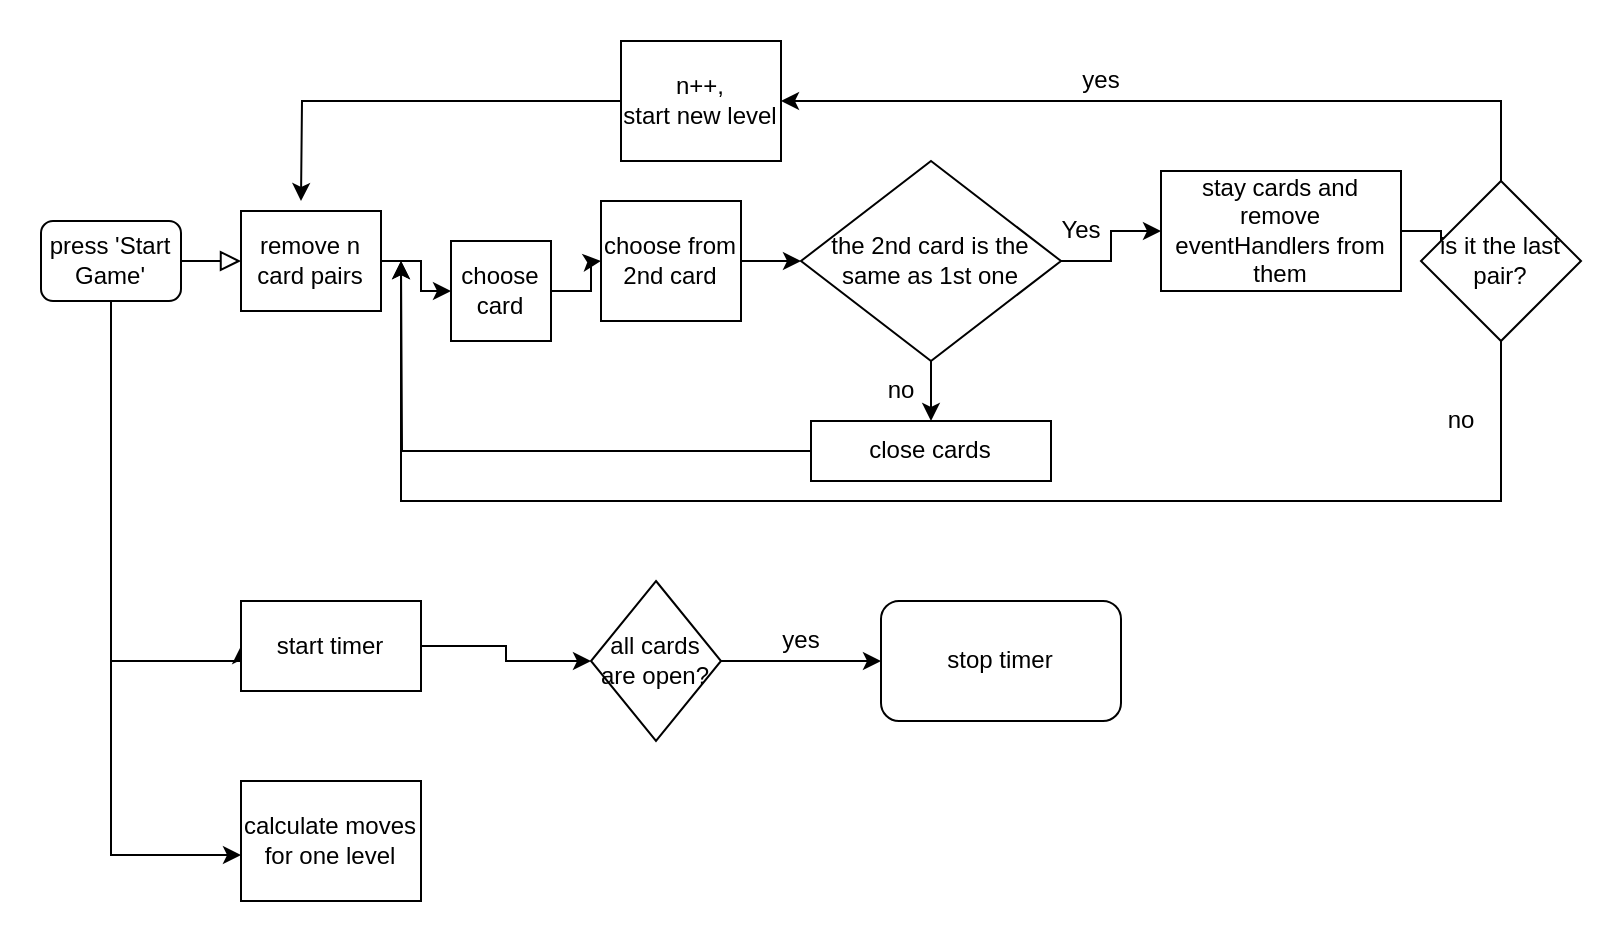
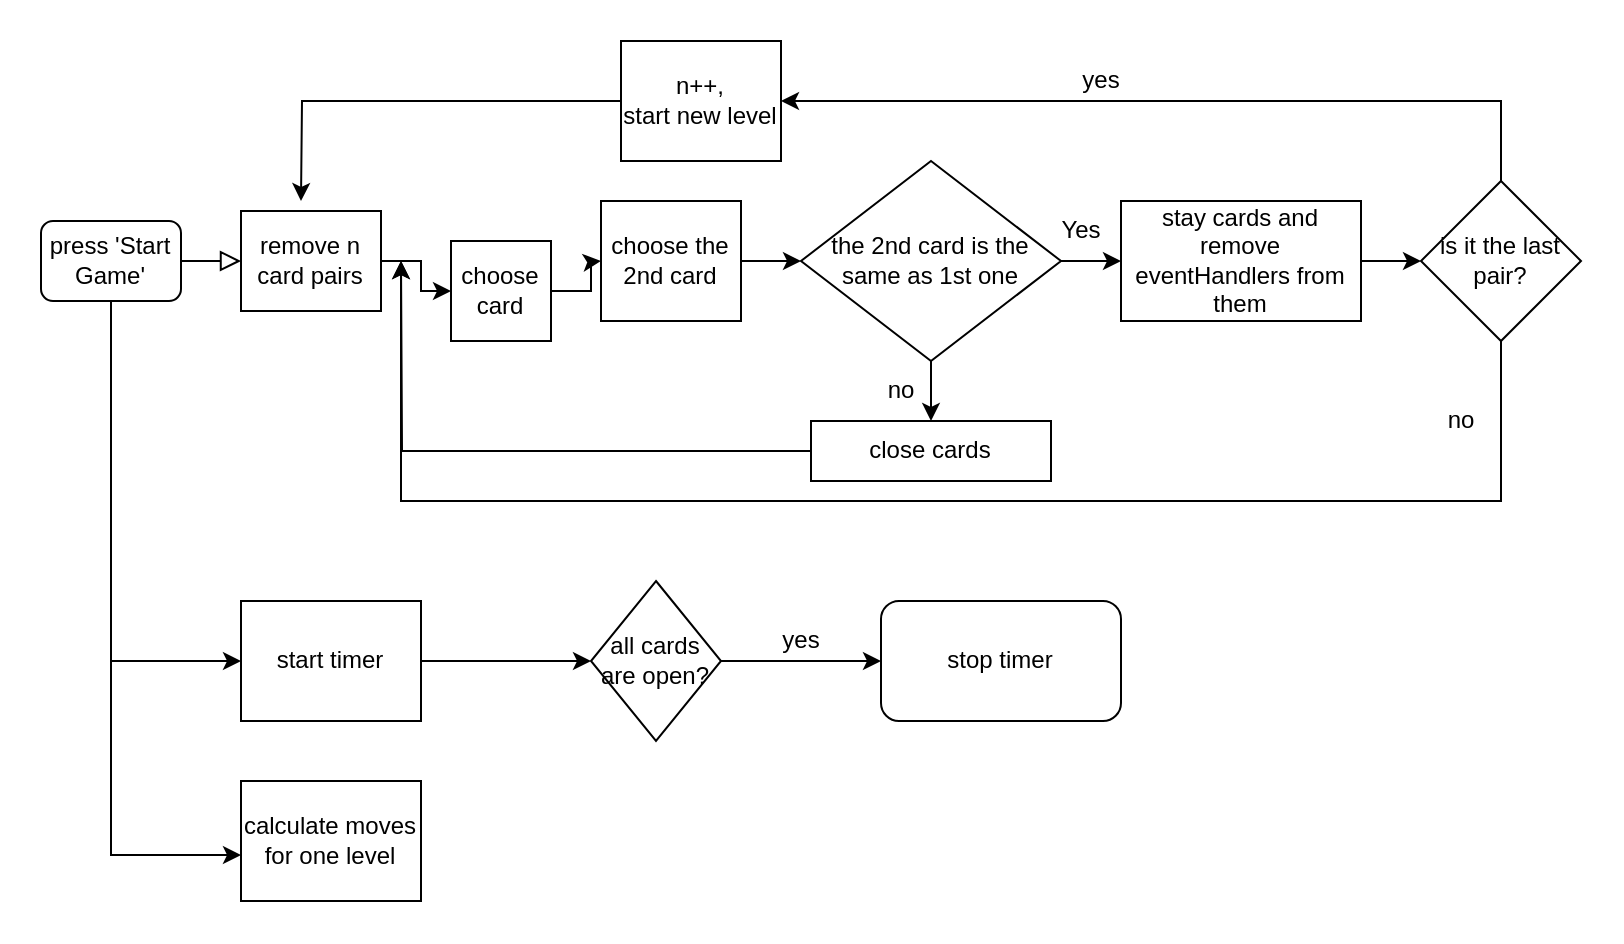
(1281, 231) -> (1241, 261)
(671, 261) -> (671, 261)
(331, 646) -> (331, 661)
